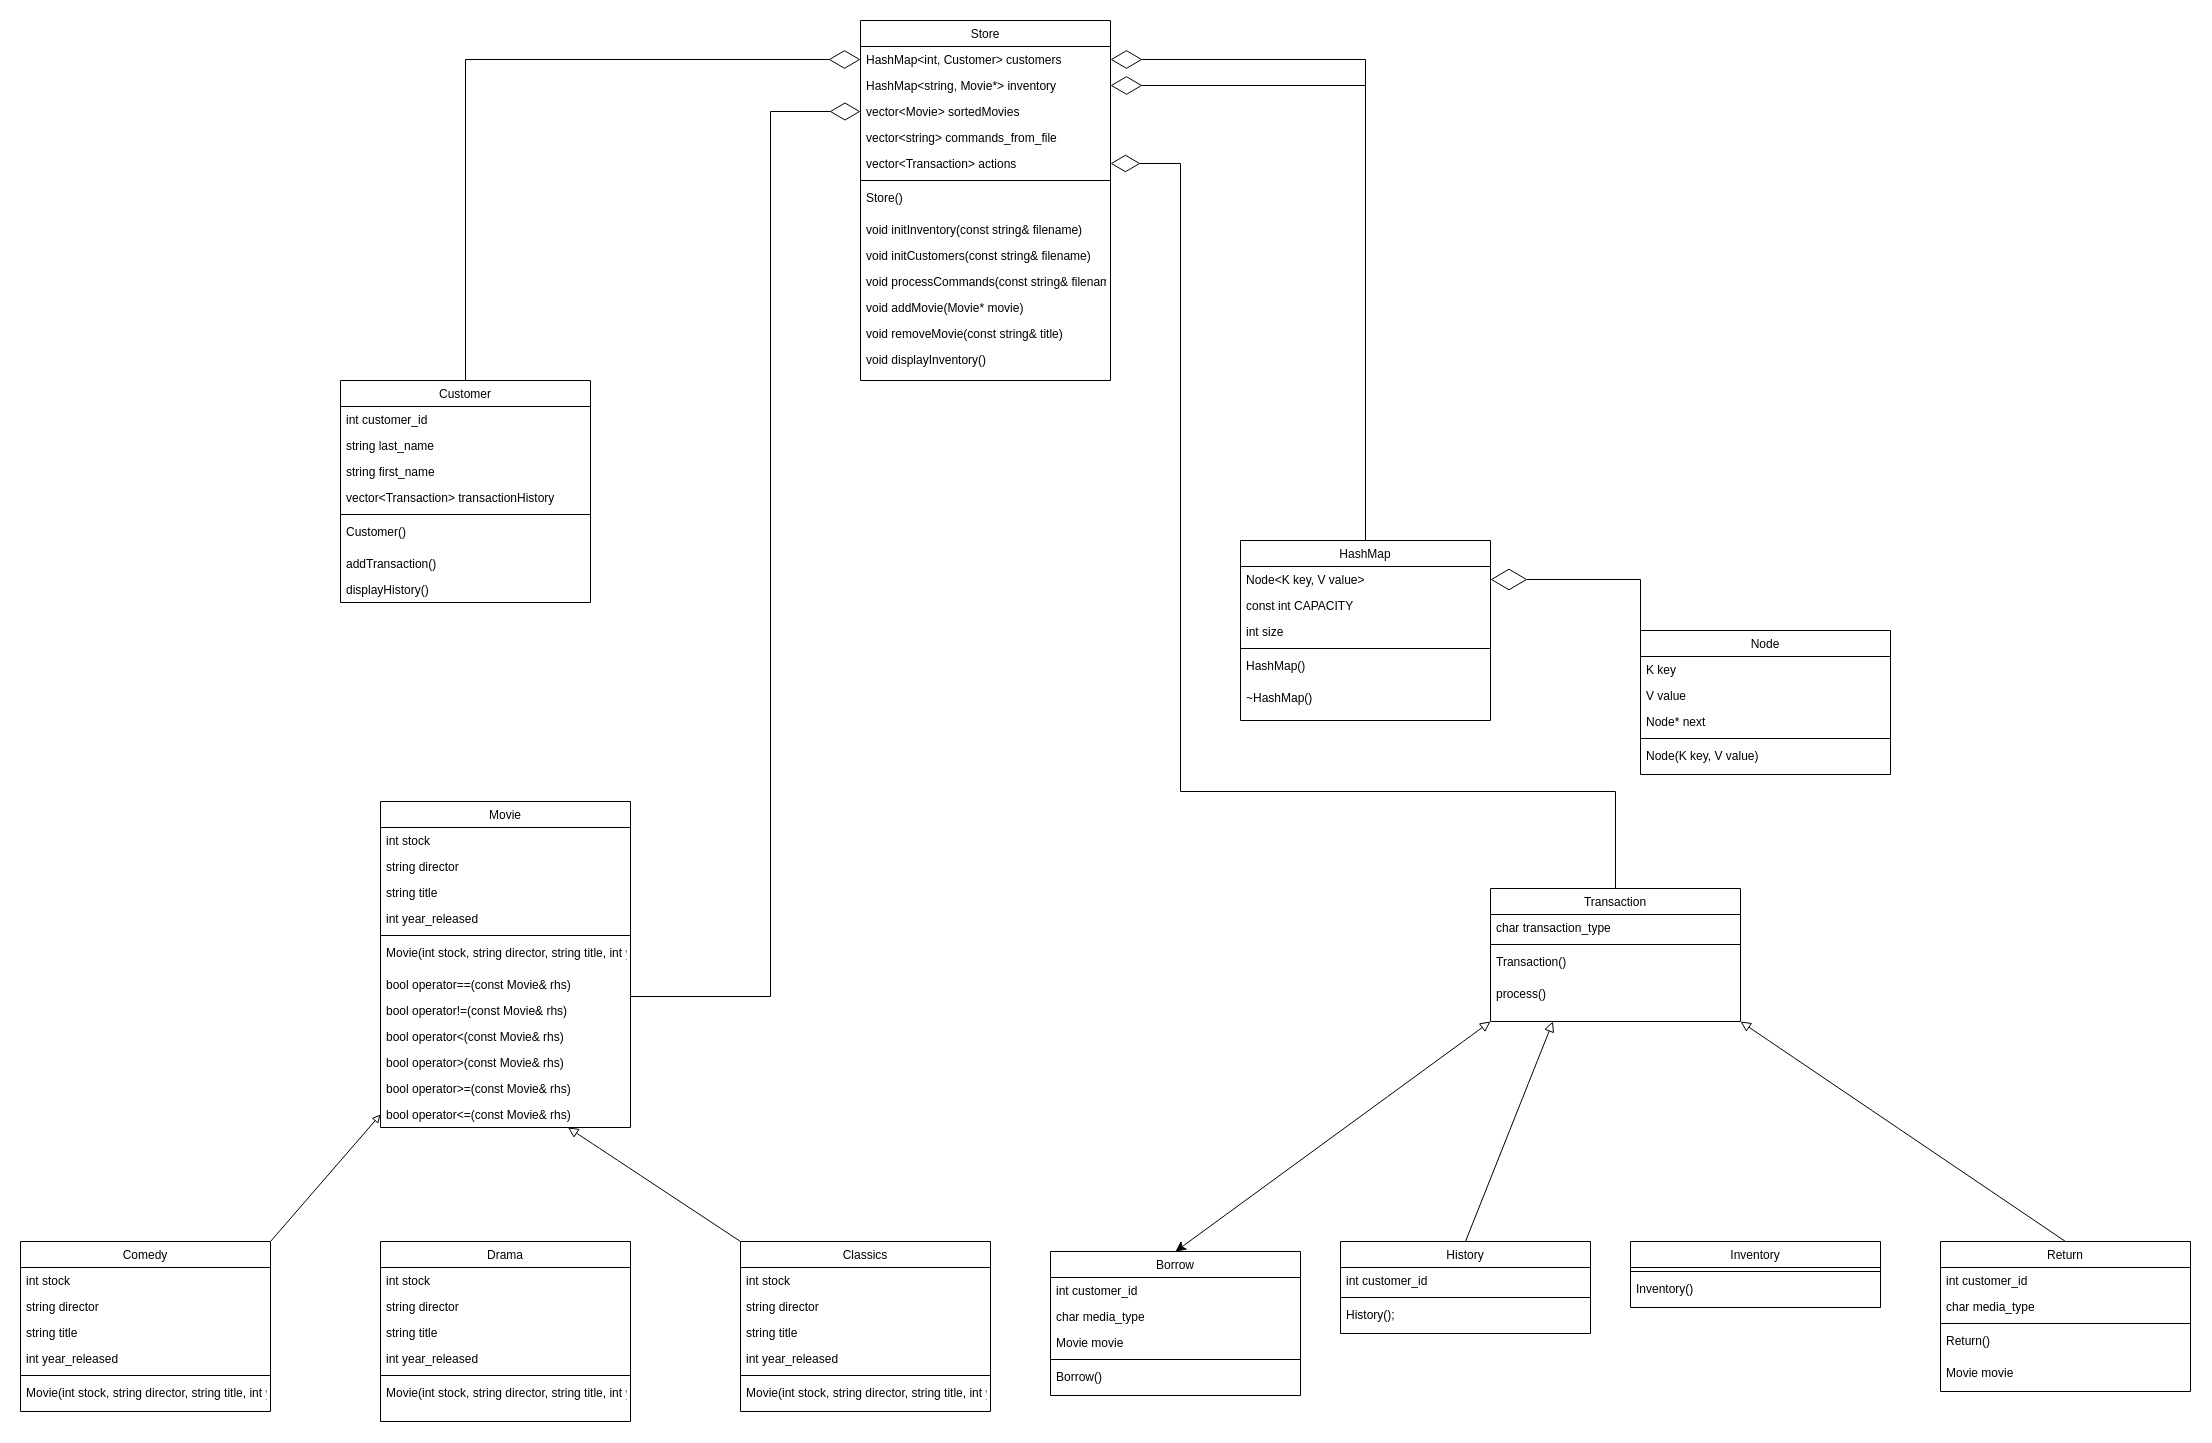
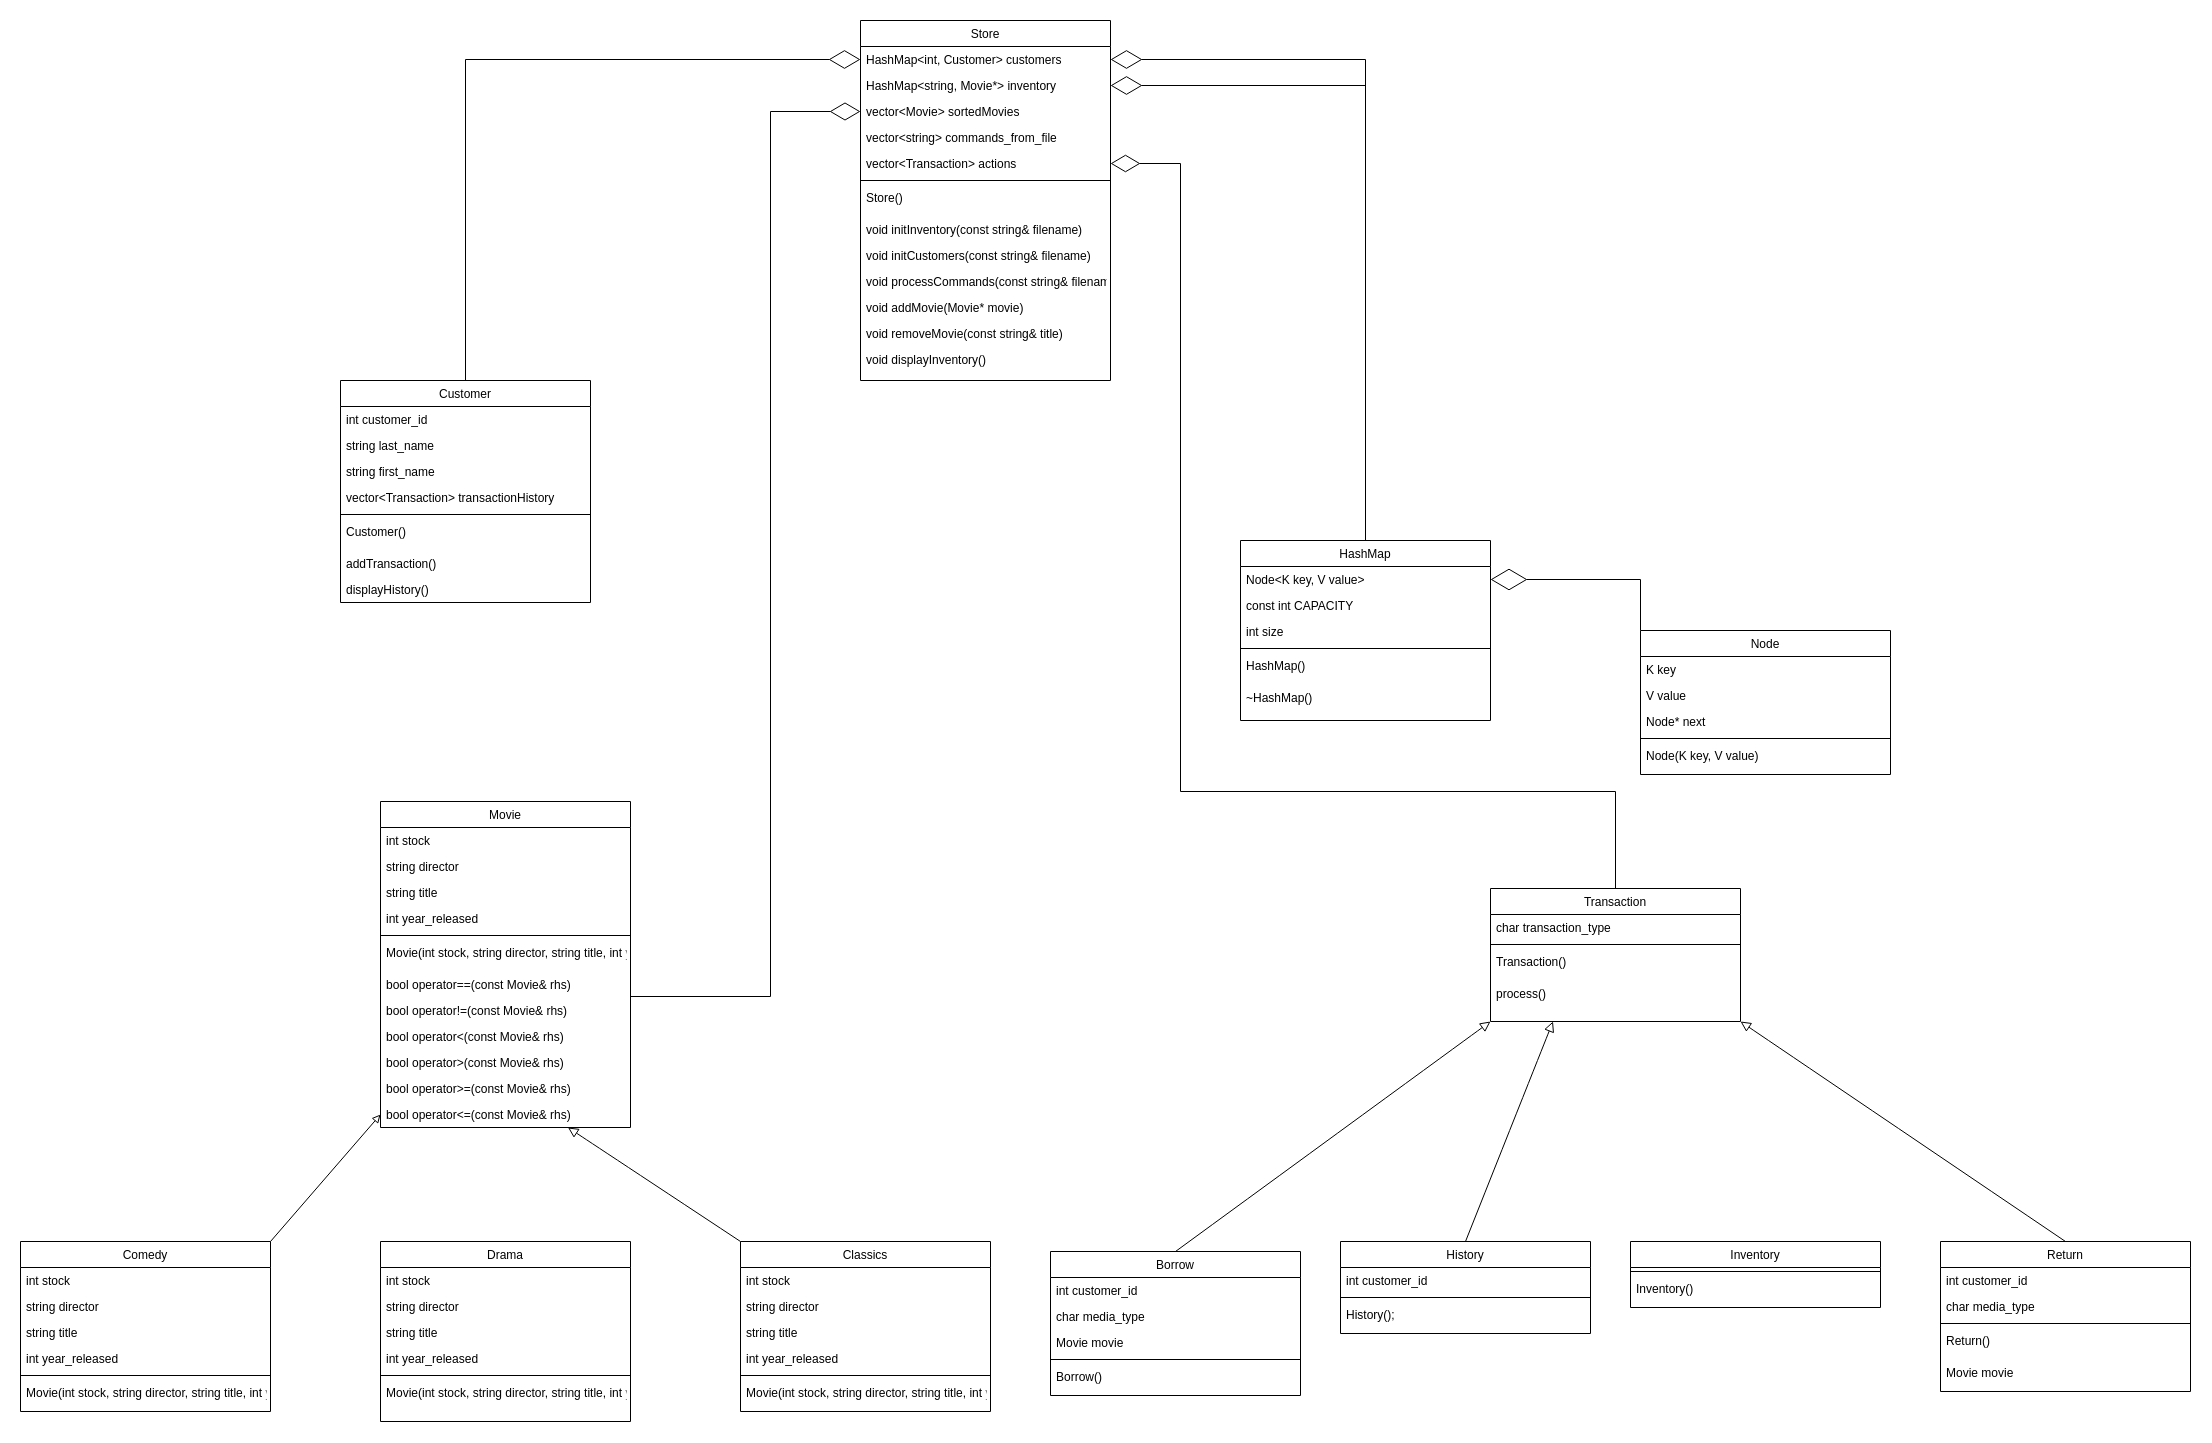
(1183, 1246) -> (1180, 1248)
